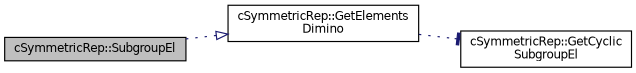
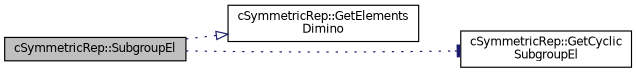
(437, 36) -> (320, 52)
